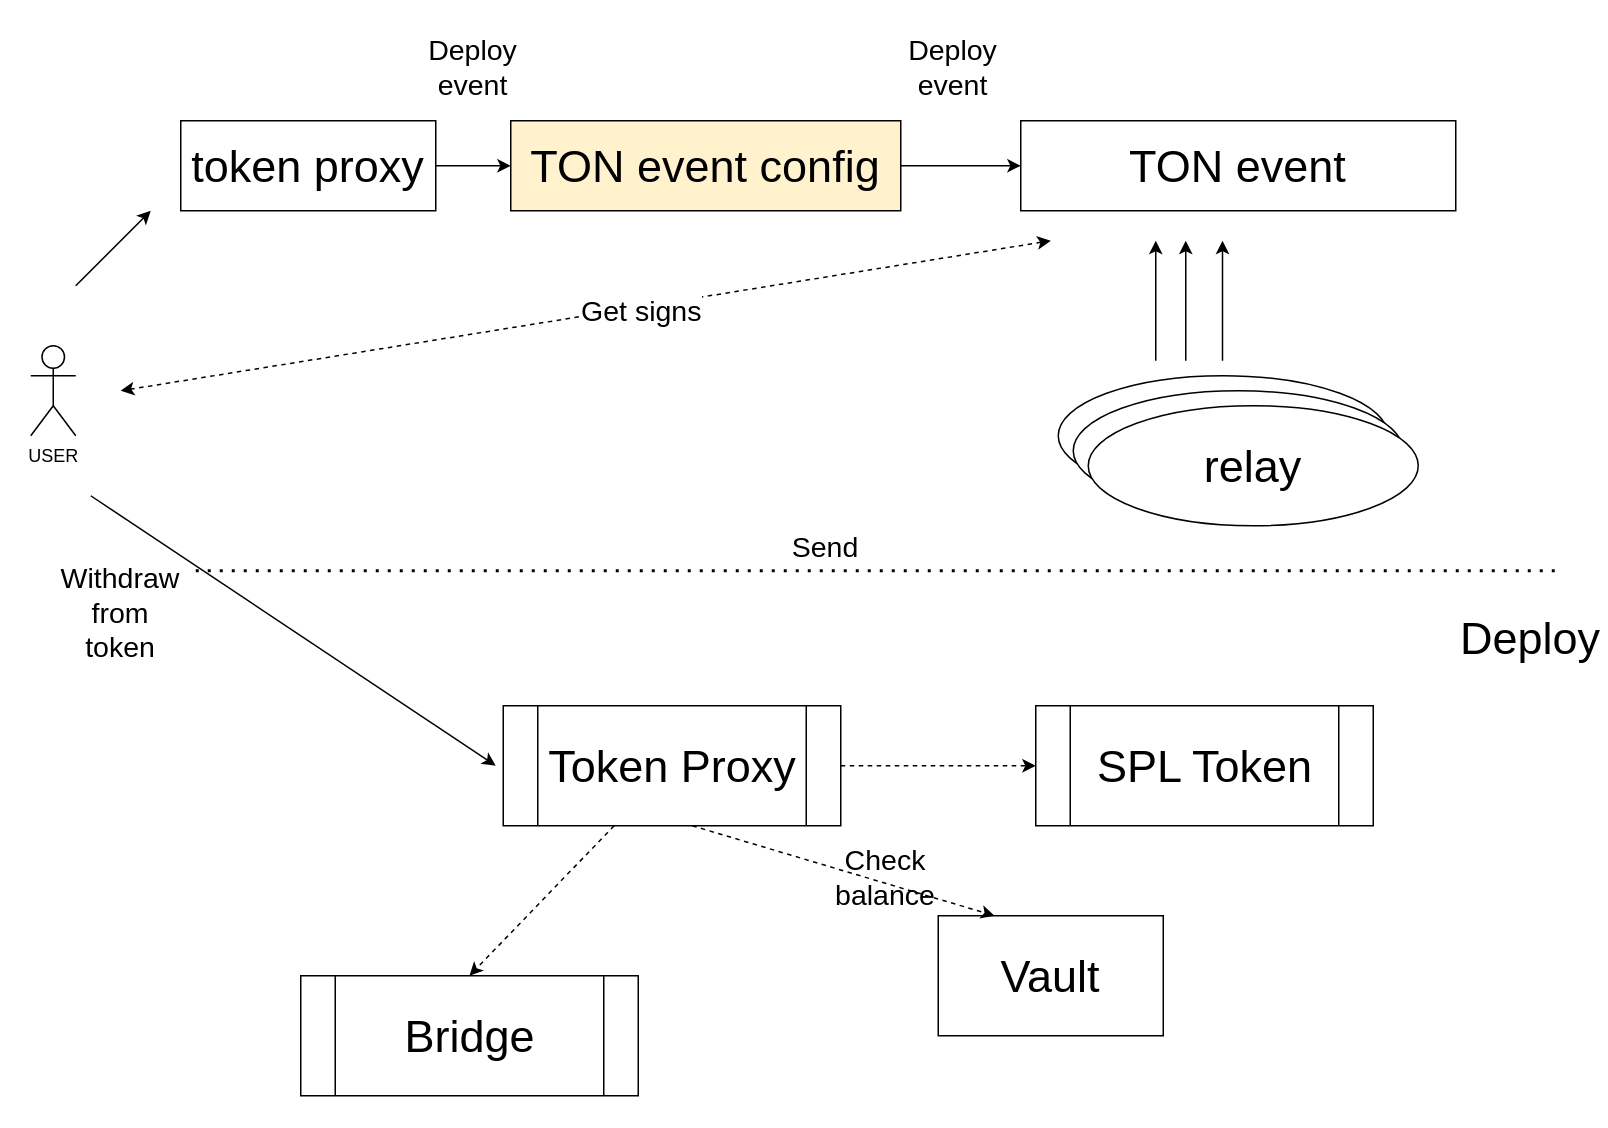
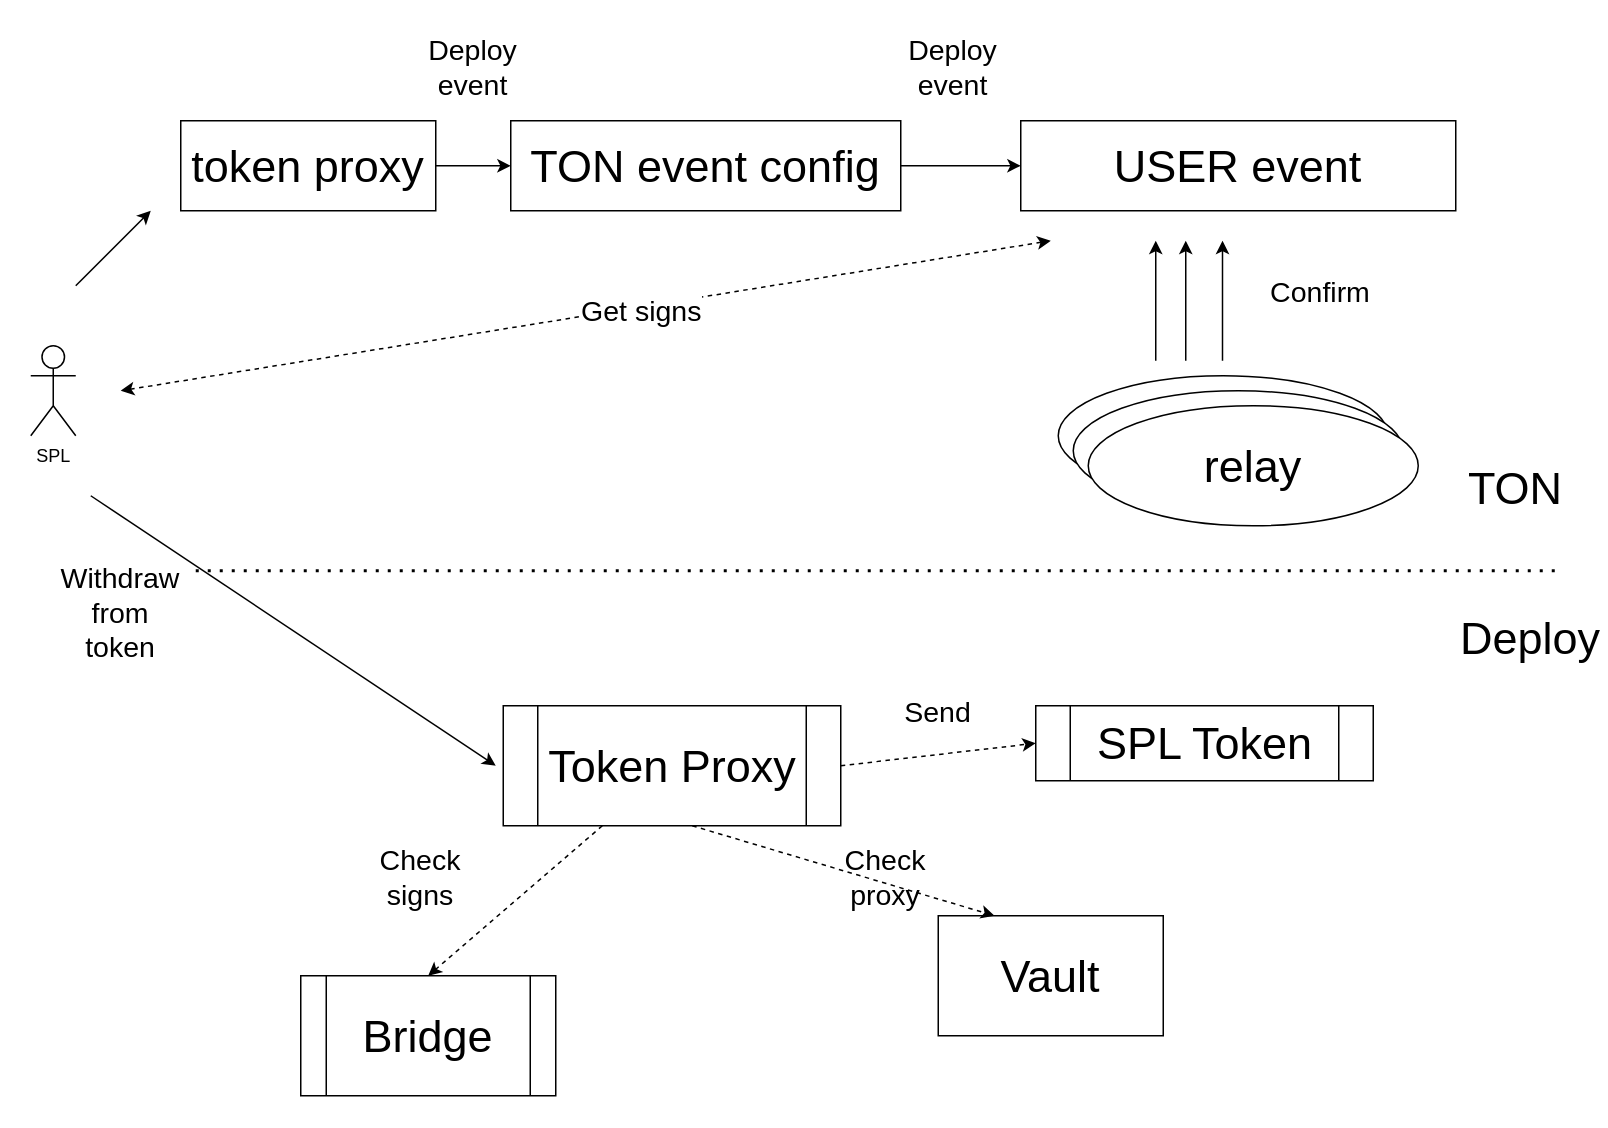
(706, 166) -> (706, 166)
(1238, 166) -> (1238, 166)
none -> (1321, 293)
(54, 457) -> (54, 457)
none -> (1516, 488)
(826, 548) -> (938, 713)
(1205, 766) -> (1205, 743)
none -> (421, 878)
(886, 878) -> (886, 878)
(470, 1036) -> (428, 1036)
